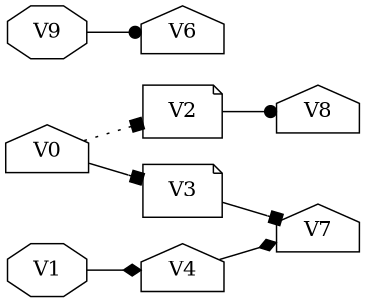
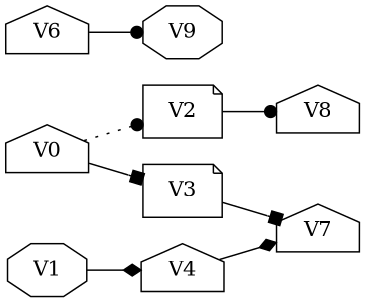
(108, 32) -> (110, 32)
(106, 134) -> (108, 134)
